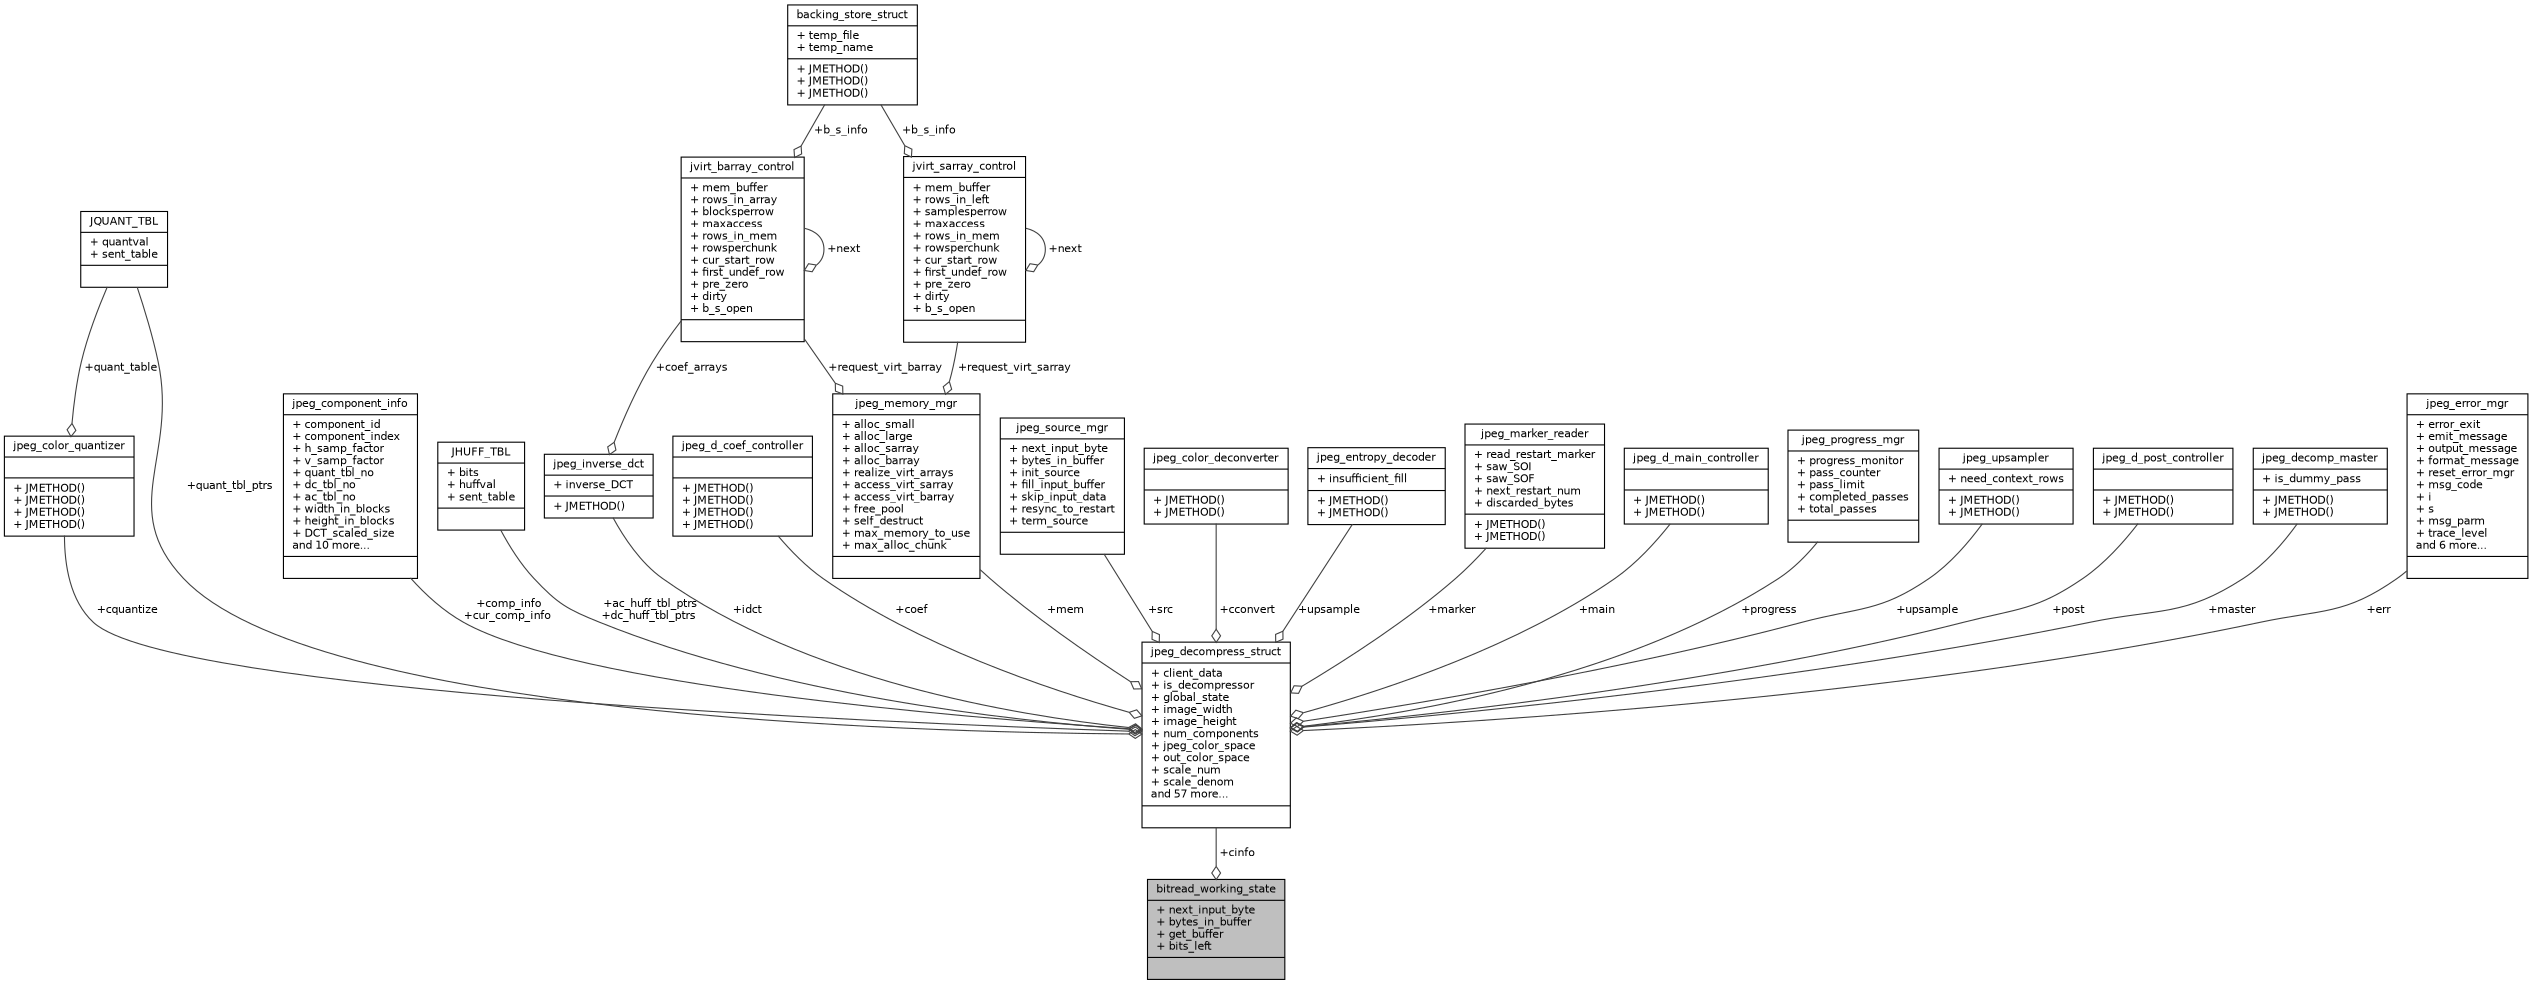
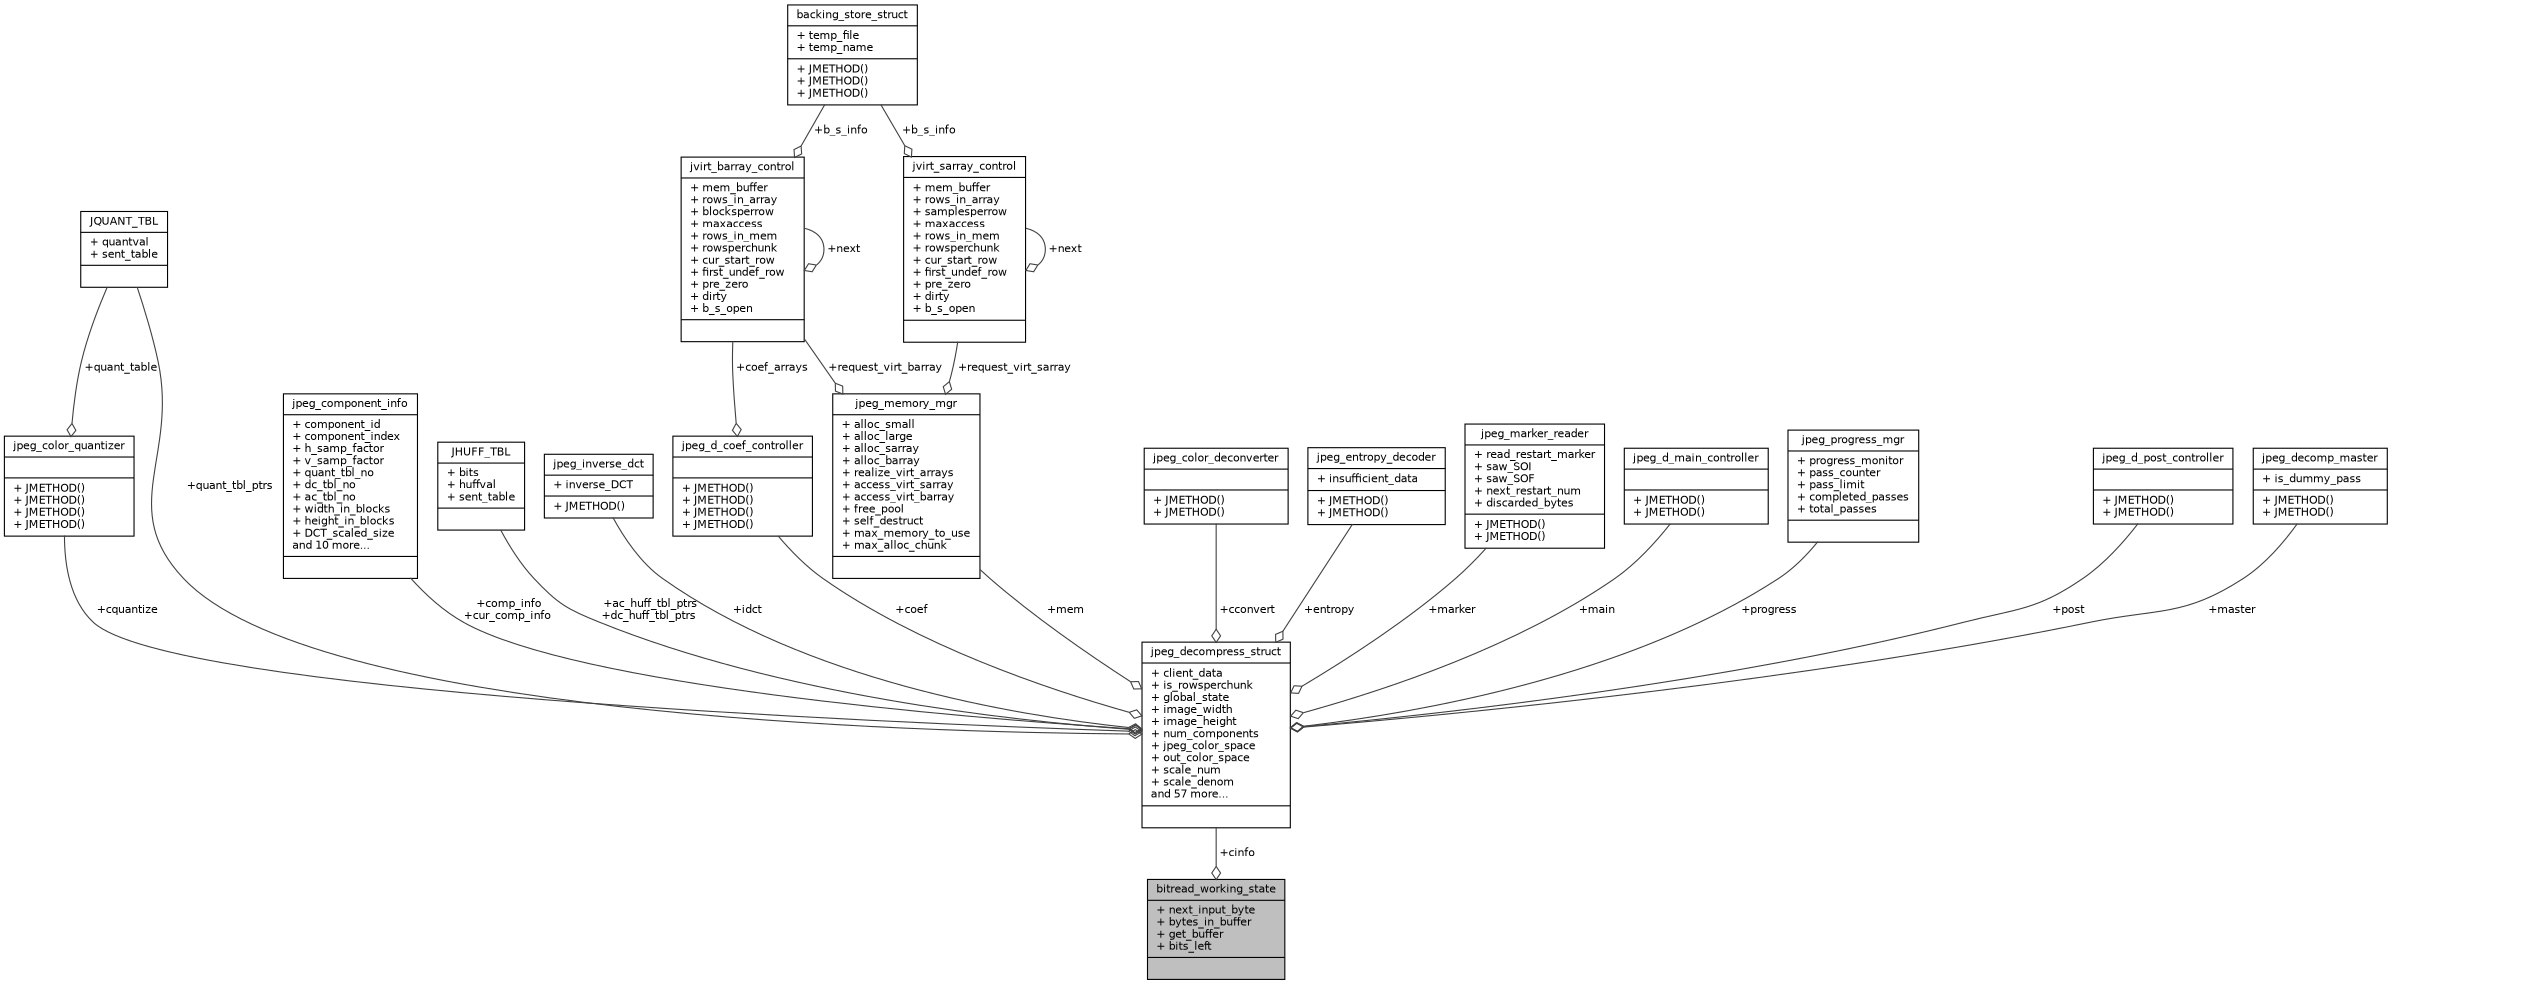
(951, 200) -> (956, 200)
(643, 379) -> (733, 382)
(1362, 479) -> (1368, 479)
(1062, 486) -> none
(2006, 486) -> none
(2467, 486) -> none
(1328, 610) -> (1328, 610)
(1202, 686) -> (1202, 686)
